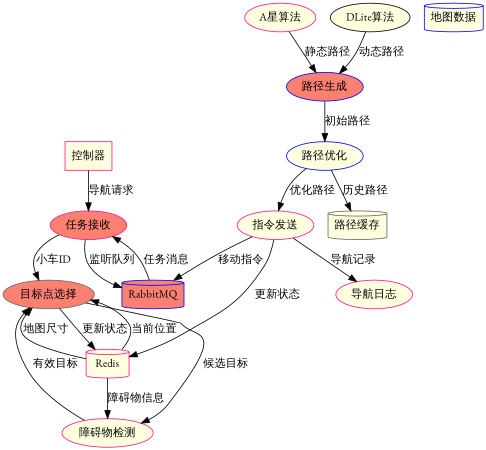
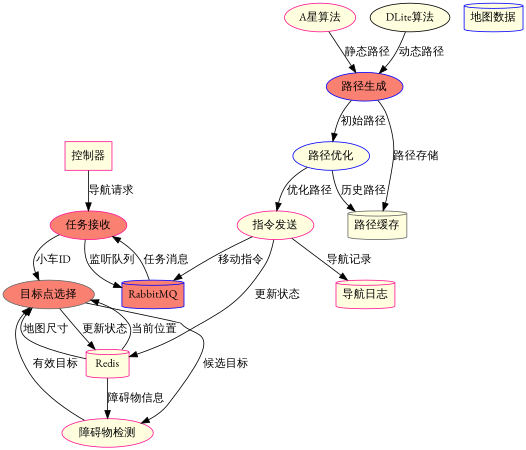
none -> (394, 150)
(374, 294) -> (365, 294)
